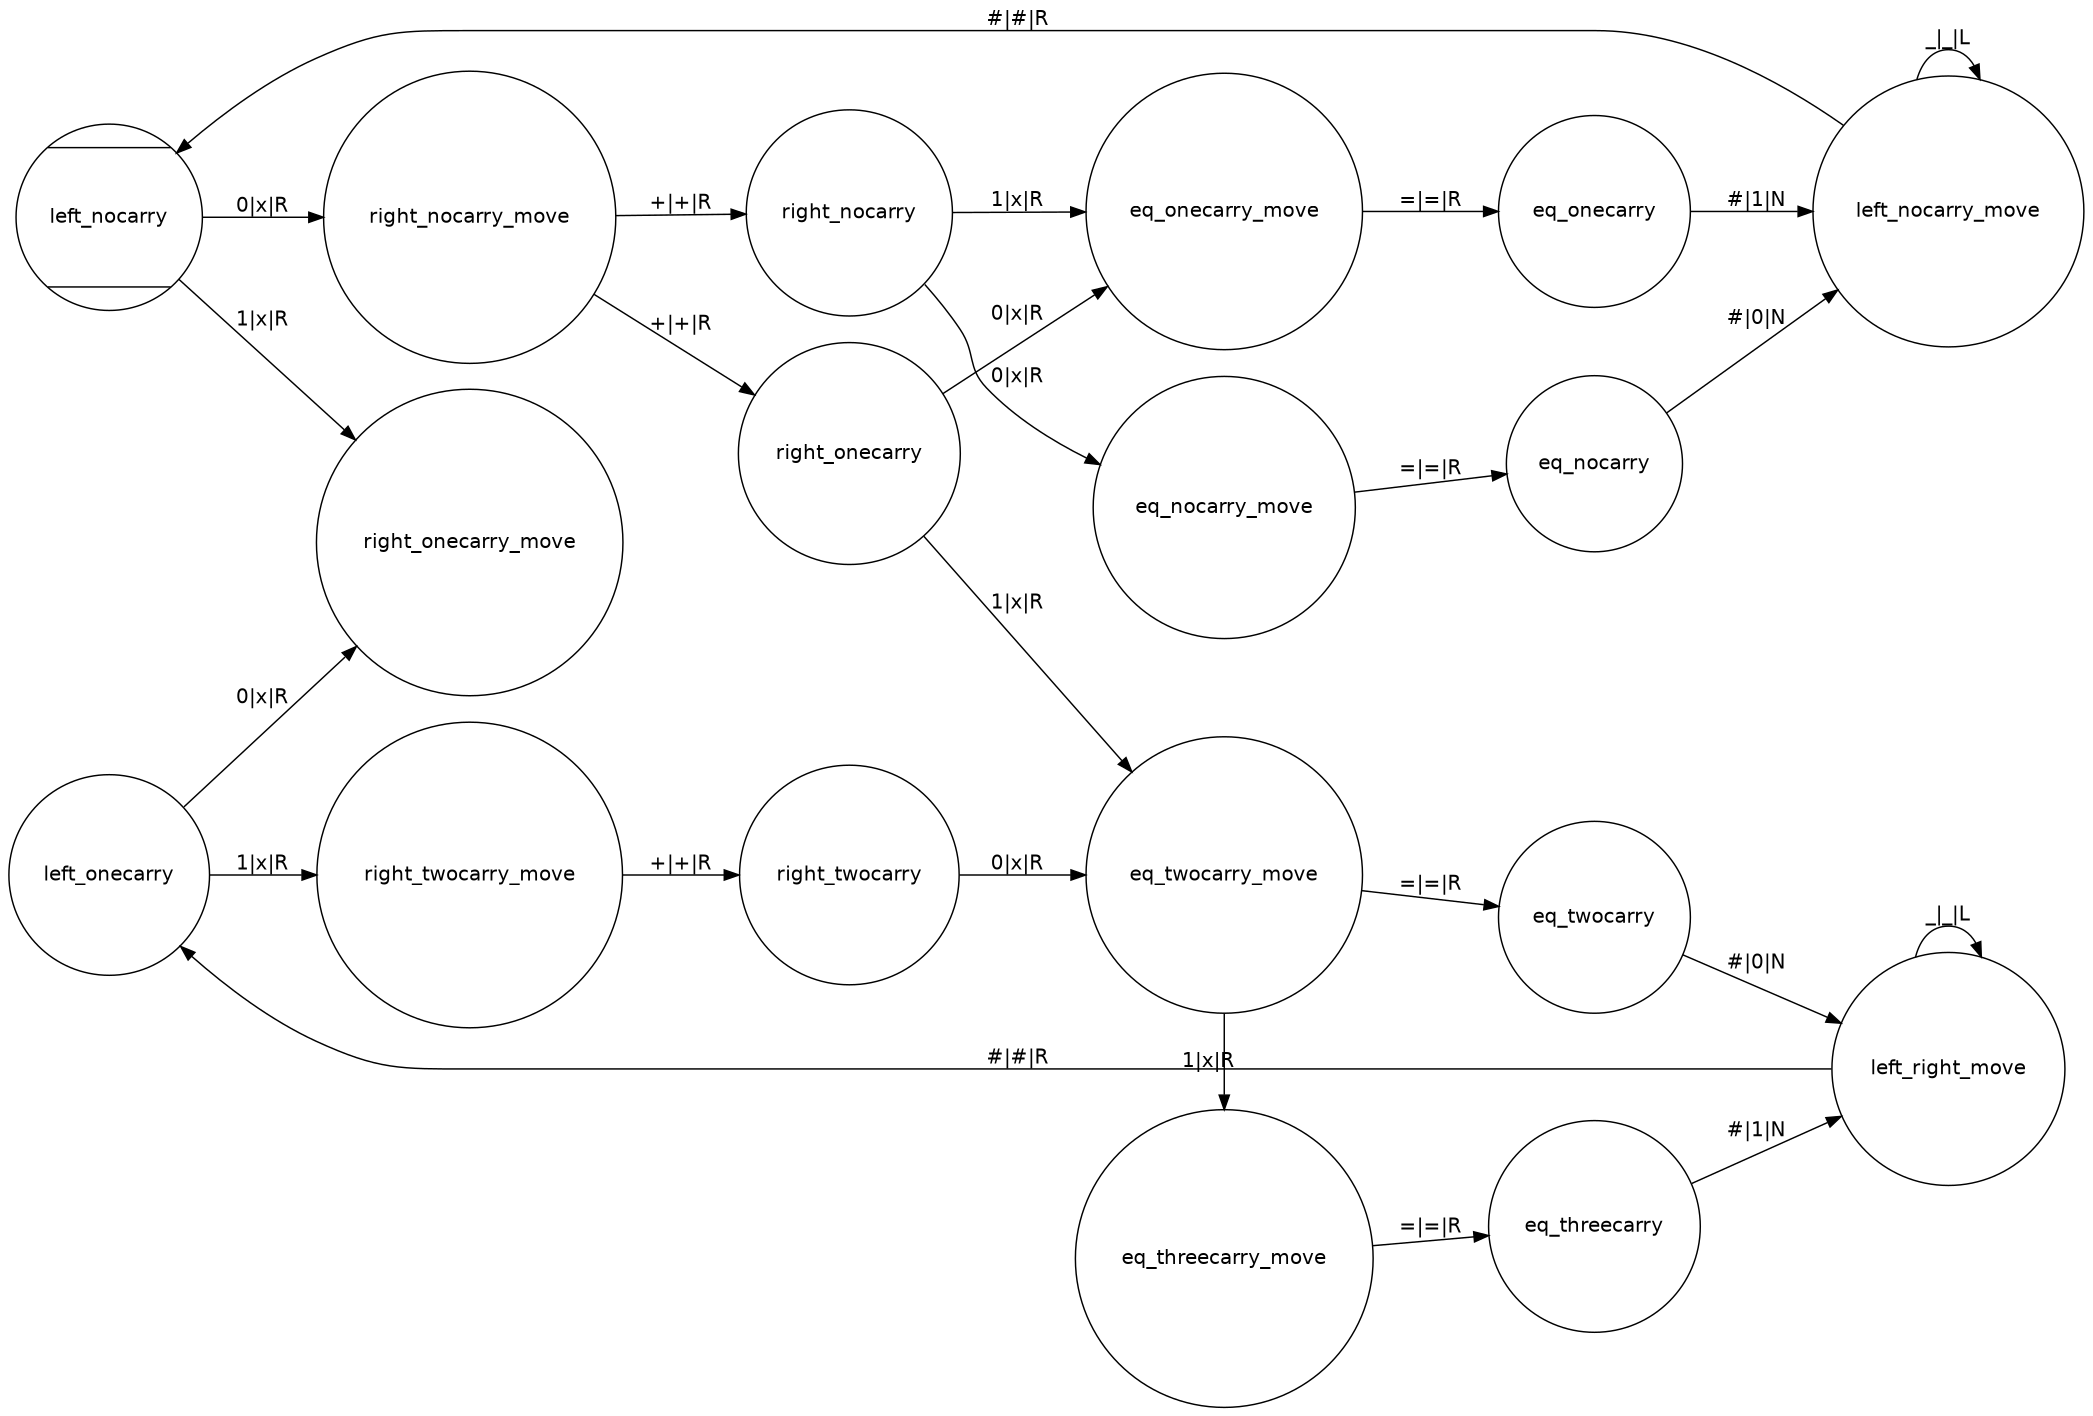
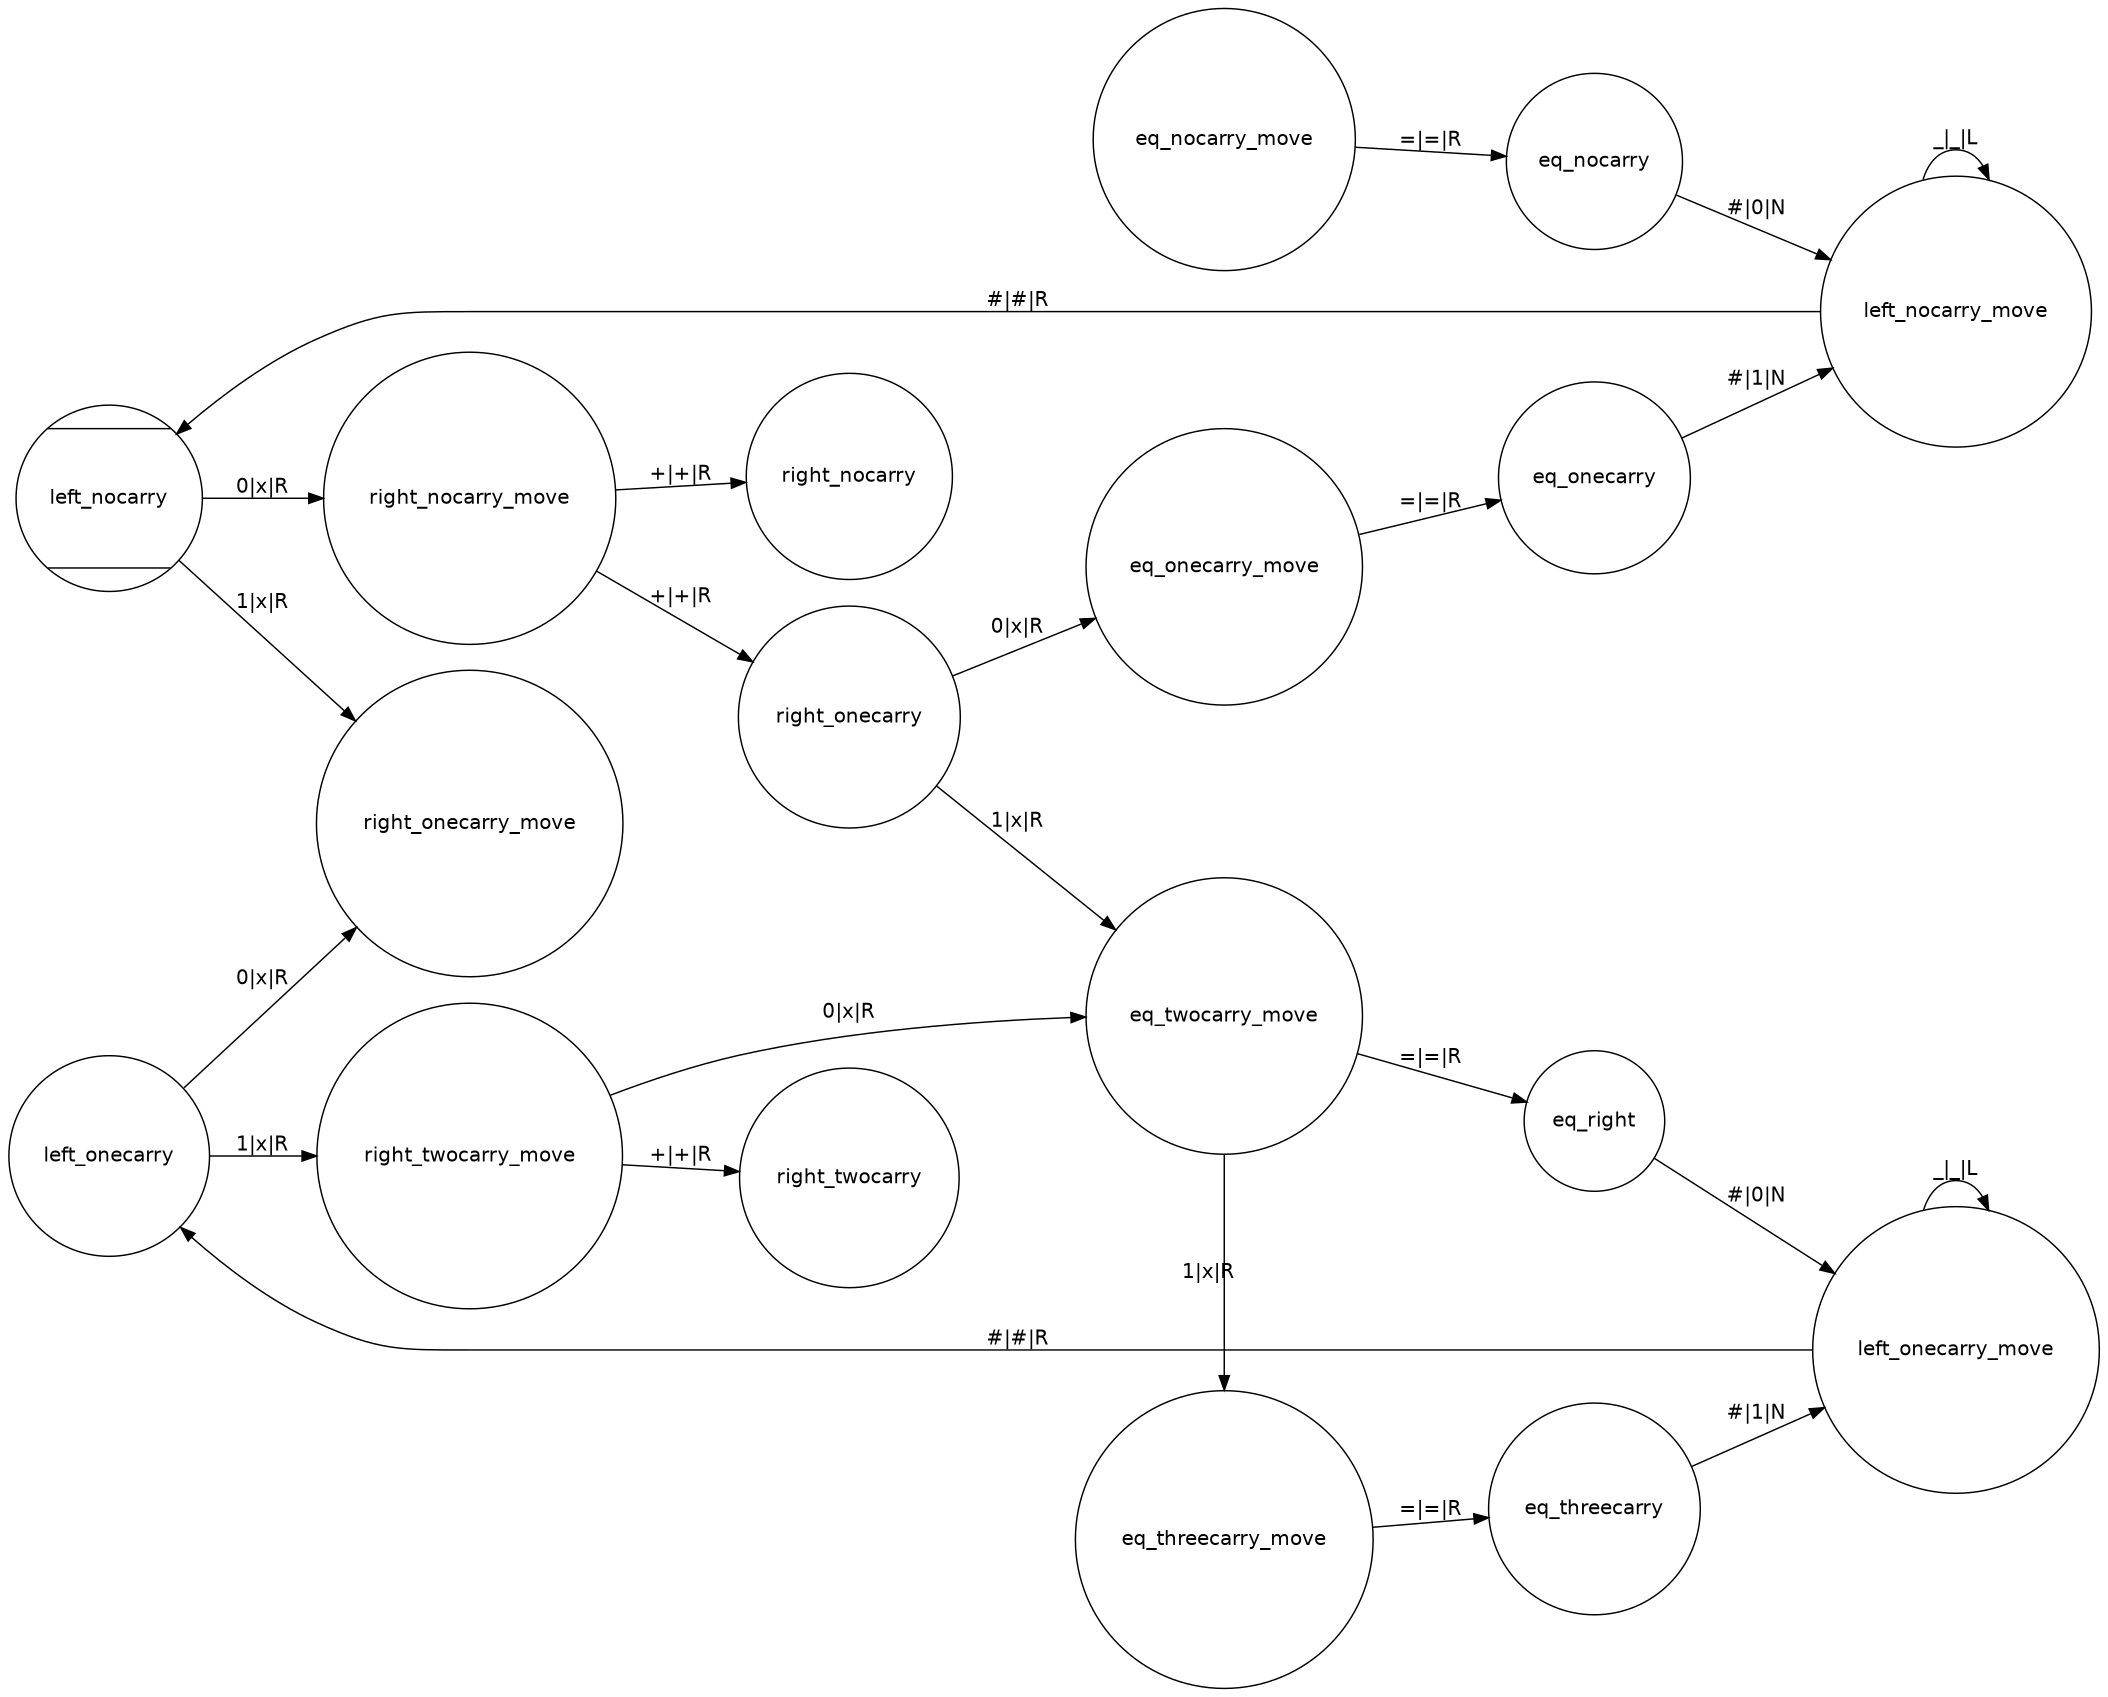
(1012, 212) -> none
(987, 388) -> none
(1015, 875) -> (837, 1038)
(1594, 917) -> (1594, 1121)
(1948, 1069) -> (1956, 1350)
